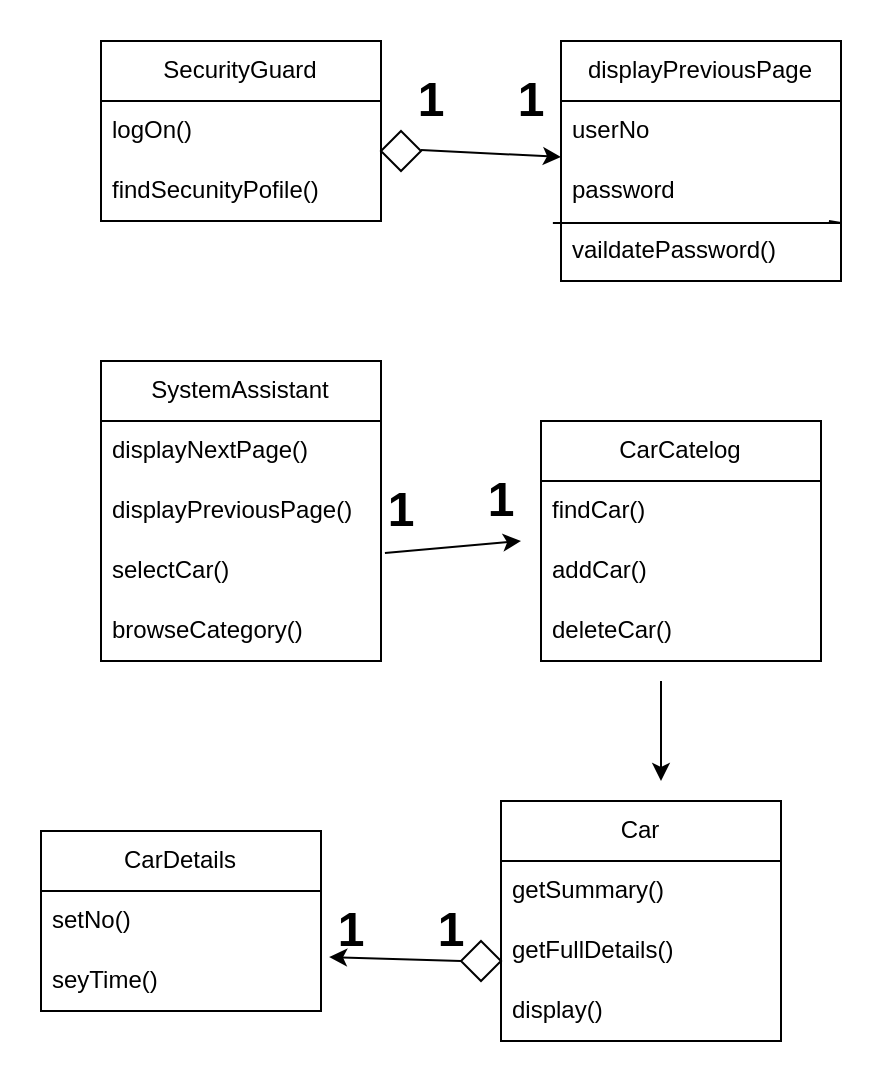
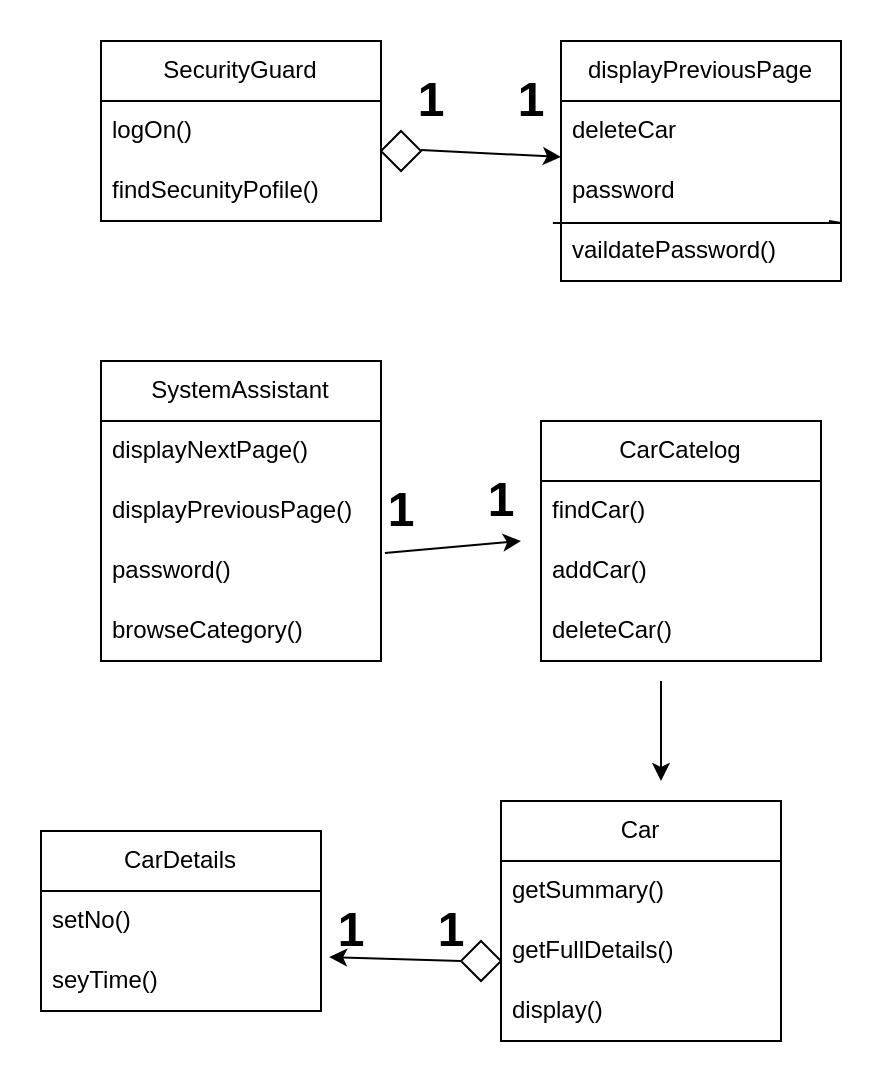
(613, 131) -> (630, 131)
(184, 571) -> (180, 571)
